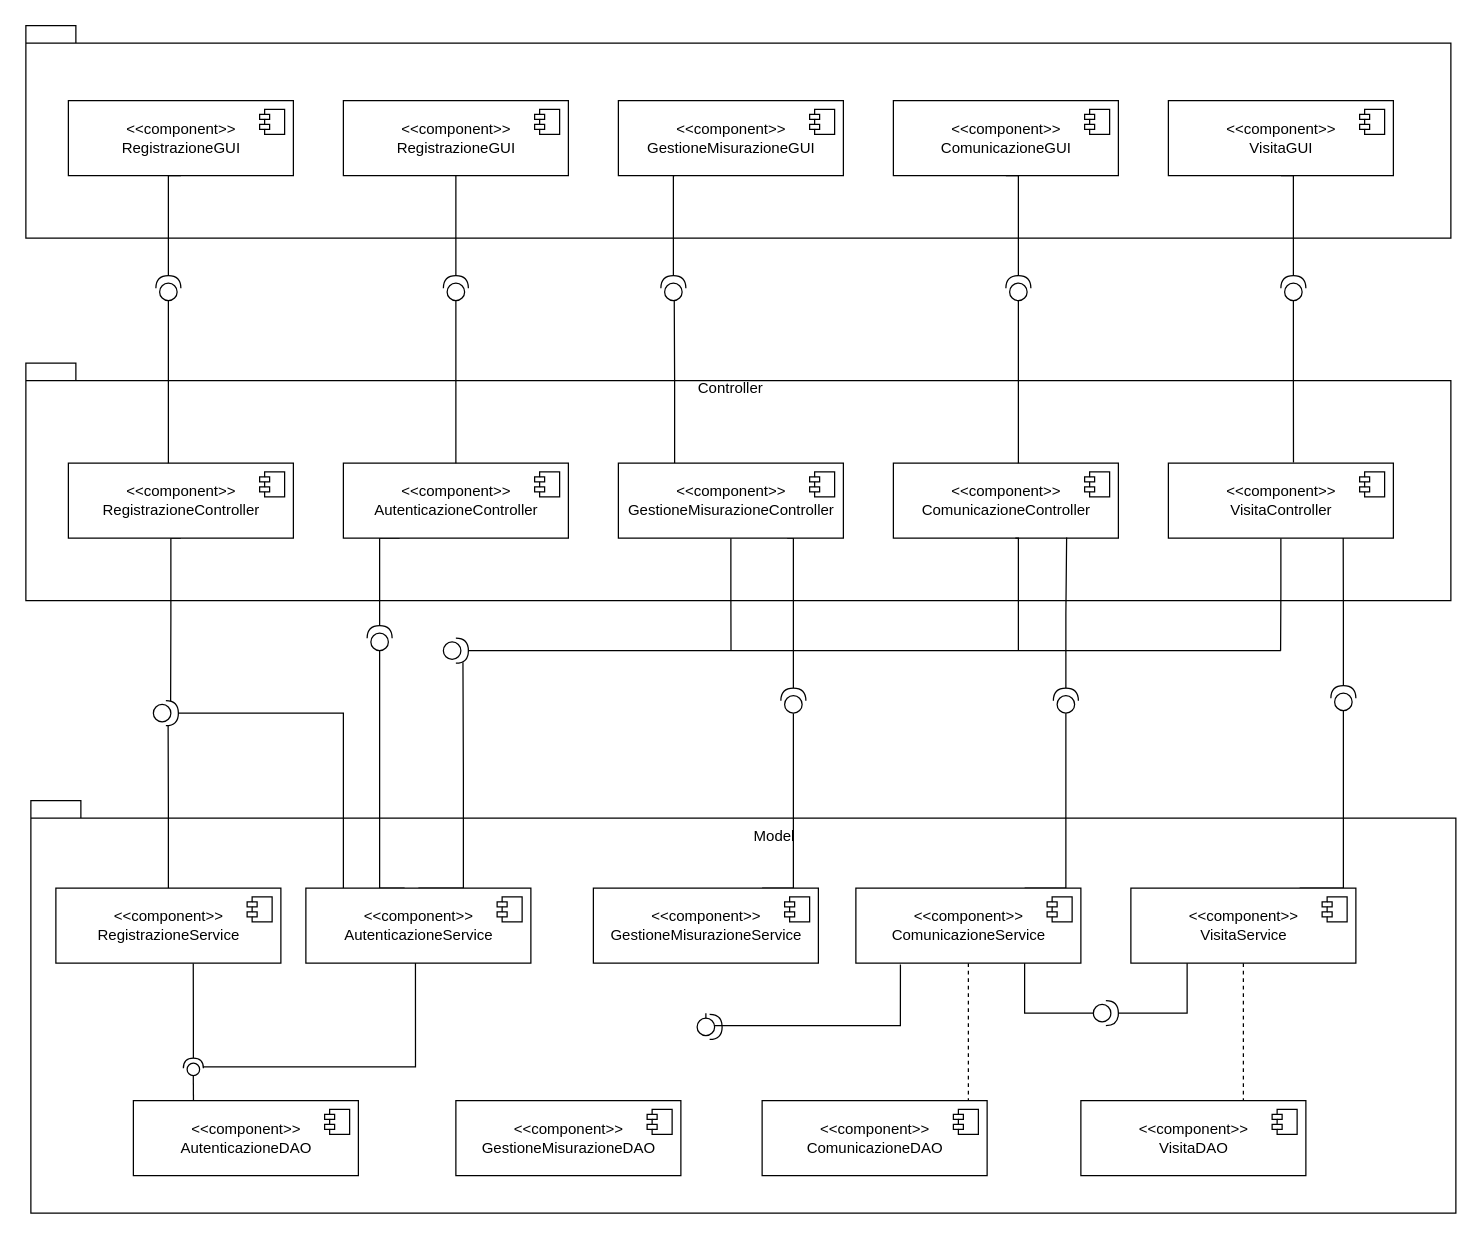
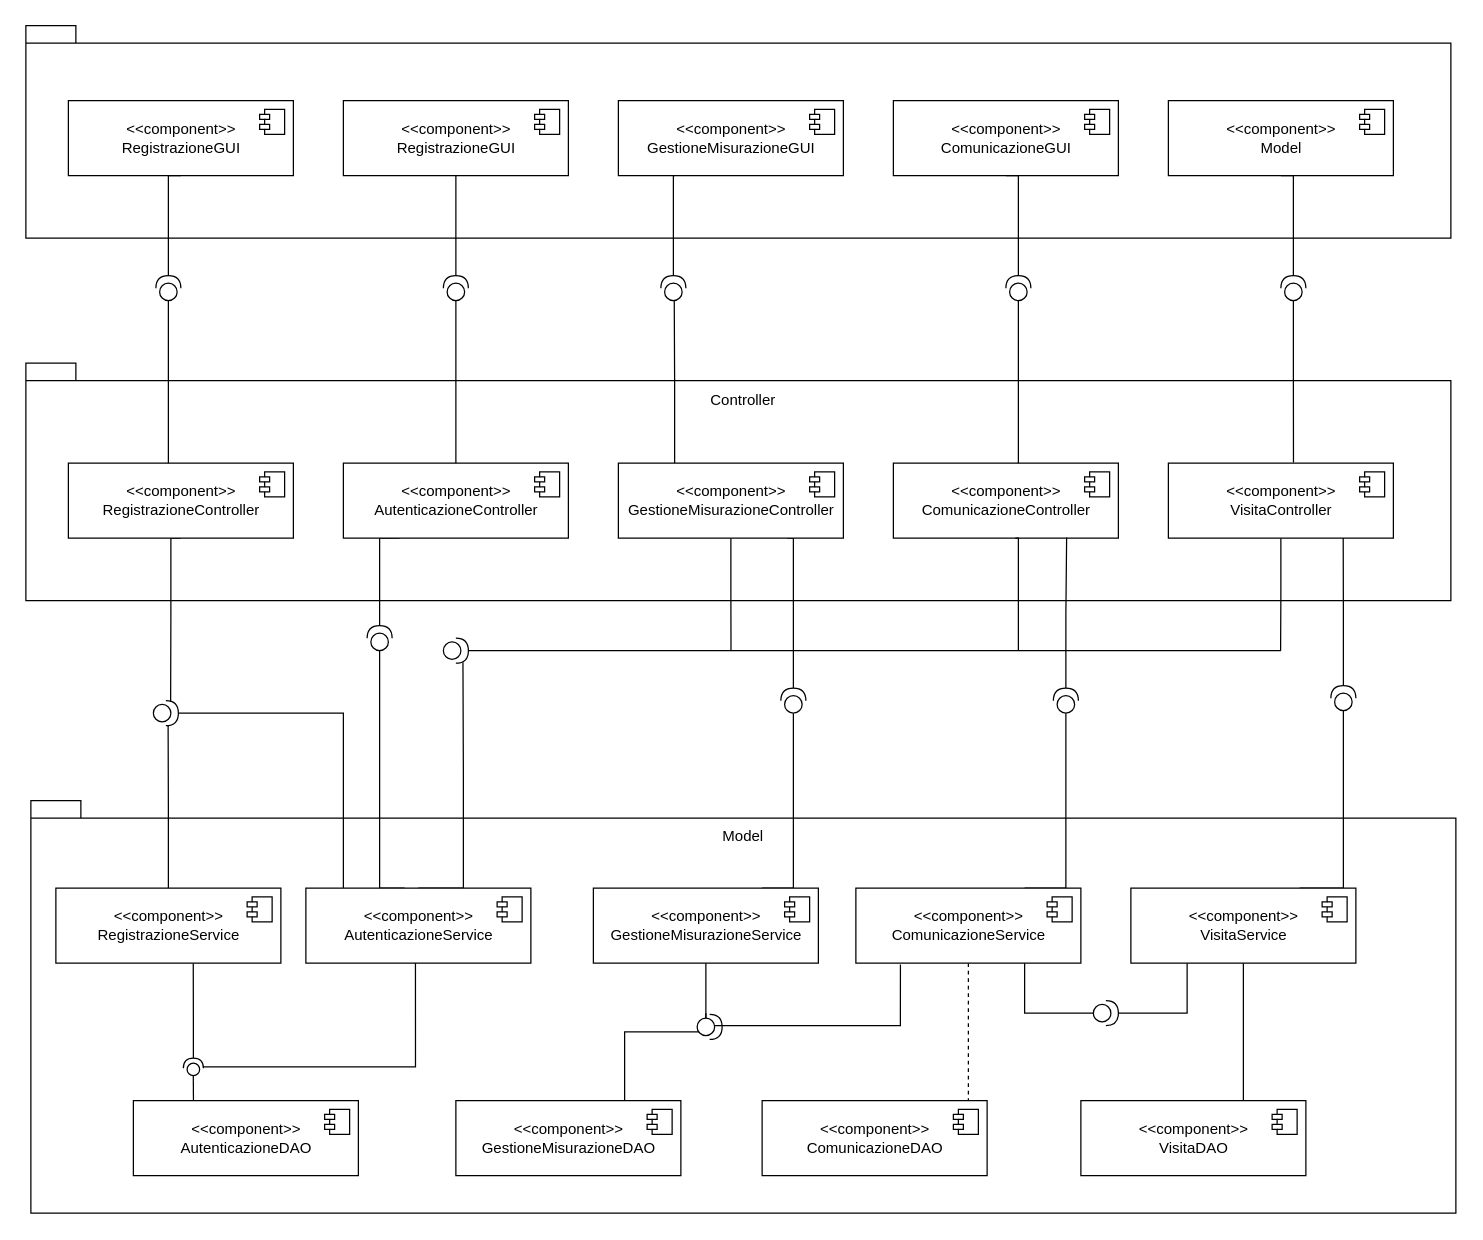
(1281, 138) -> (1281, 138)
(731, 388) -> (743, 401)
(774, 837) -> (743, 837)
(1243, 1031) -> (1243, 1031)
none -> (627, 1032)
